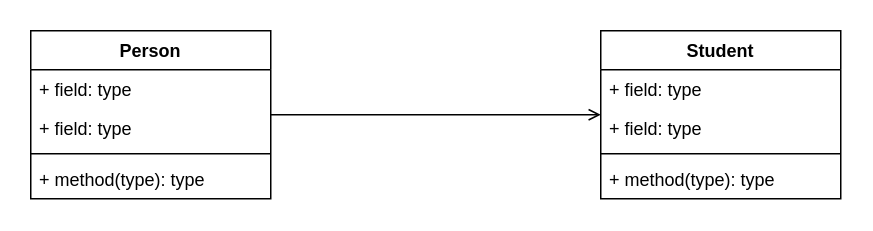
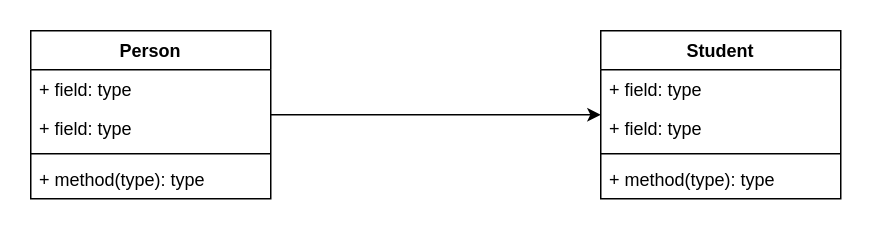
(591, 115) -> (589, 115)
